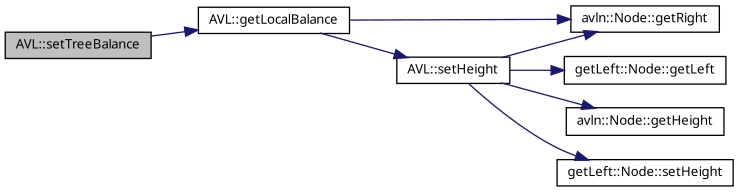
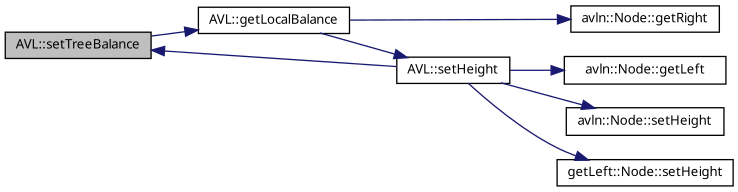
(543, 46) -> (281, 59)
(645, 70) -> (645, 70)
(645, 122) -> (645, 122)
